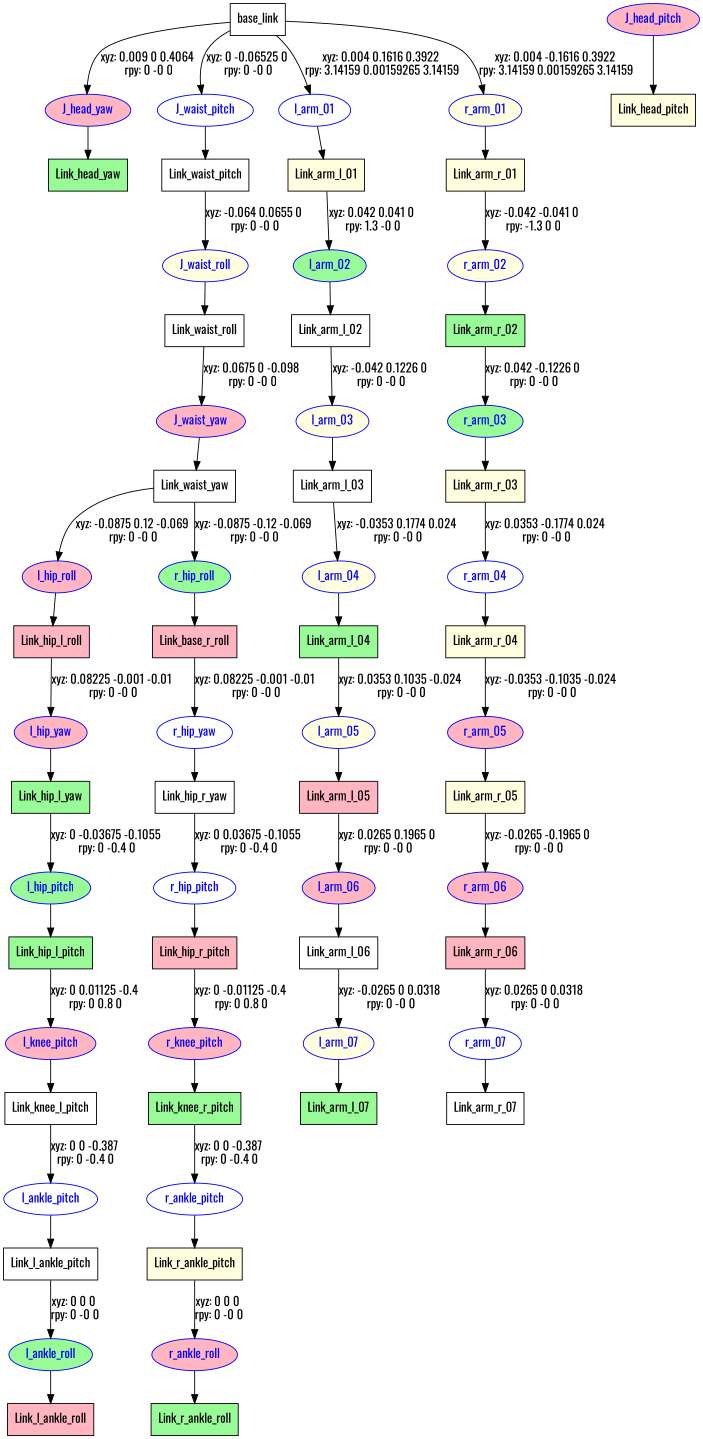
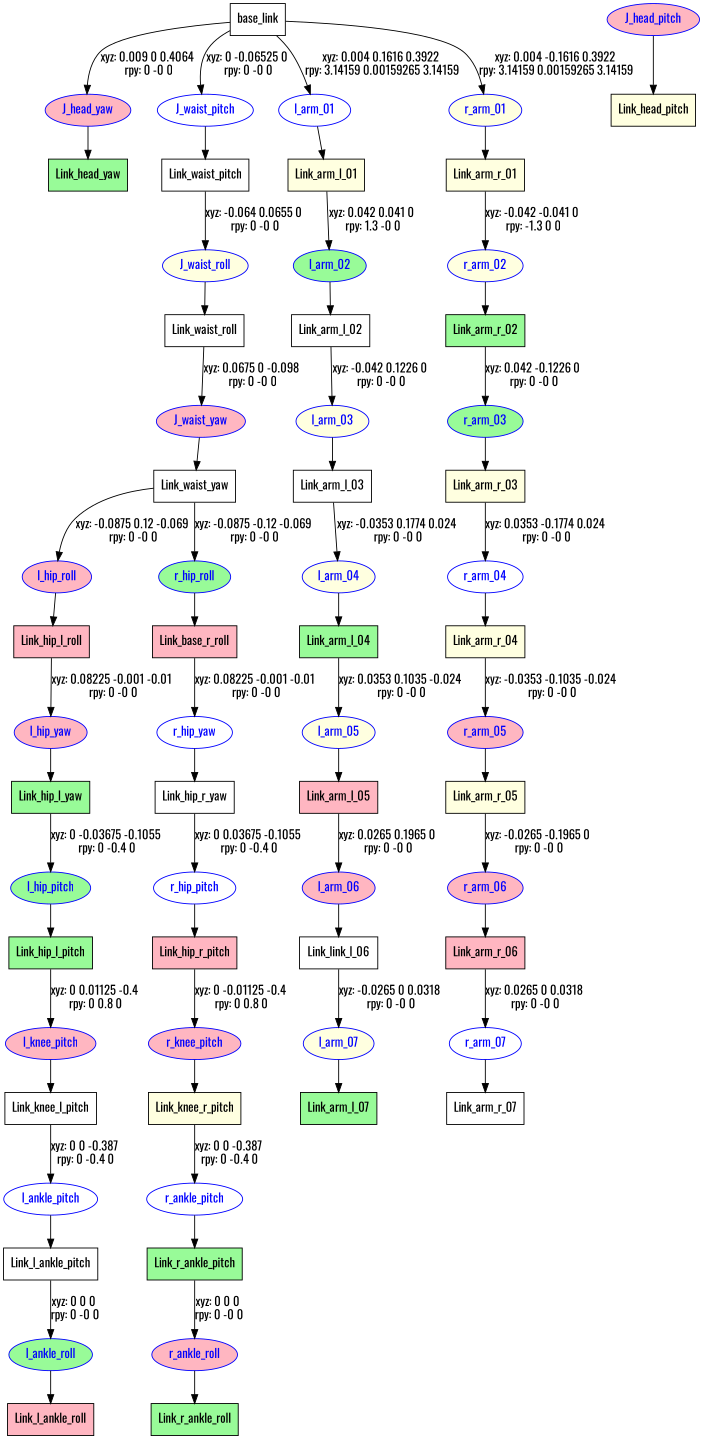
(339, 953) -> (339, 953)
(195, 1108) -> (195, 1108)
(195, 1264) -> (195, 1264)
